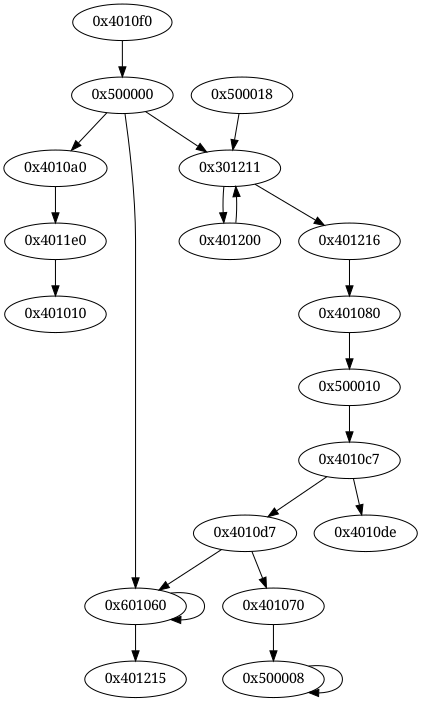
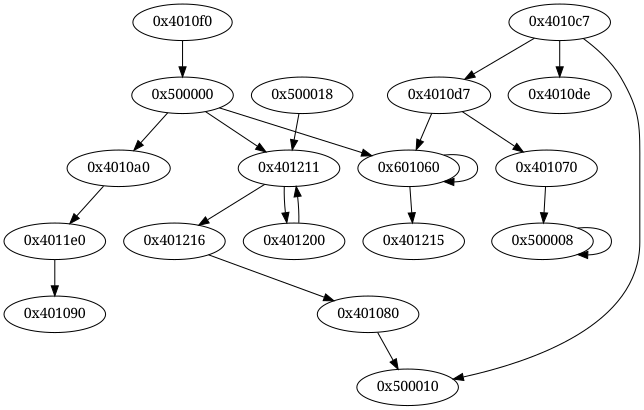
(230, 168) -> (289, 168)
(55, 314) -> (55, 314)
(349, 419) -> (639, 250)
